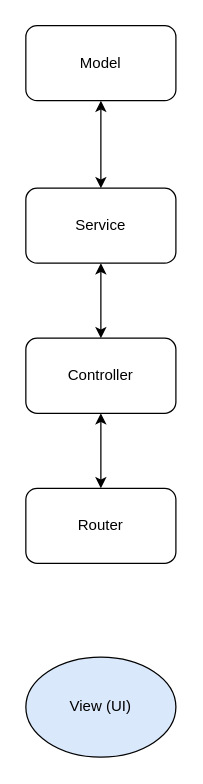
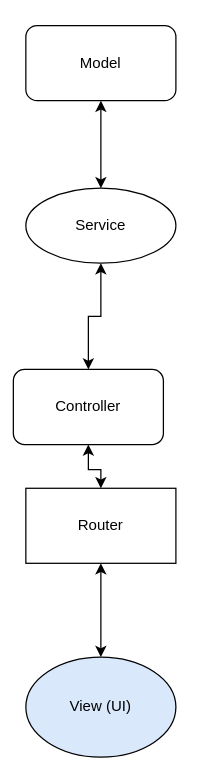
(101, 226) -> (101, 226)
(101, 376) -> (88, 407)
(101, 526) -> (101, 526)
none -> (101, 609)
